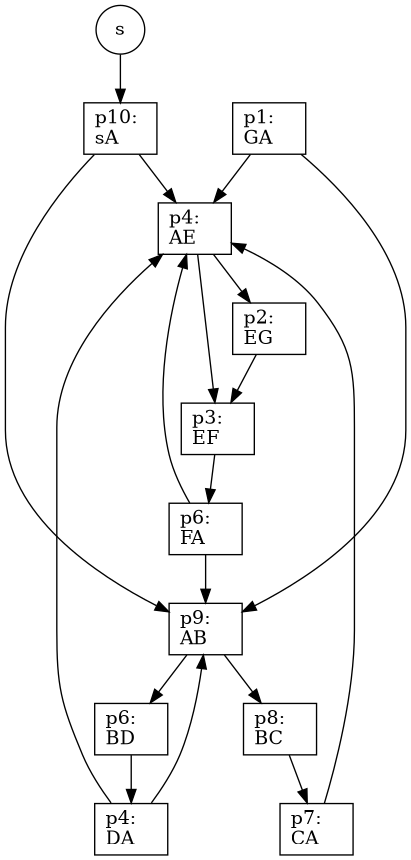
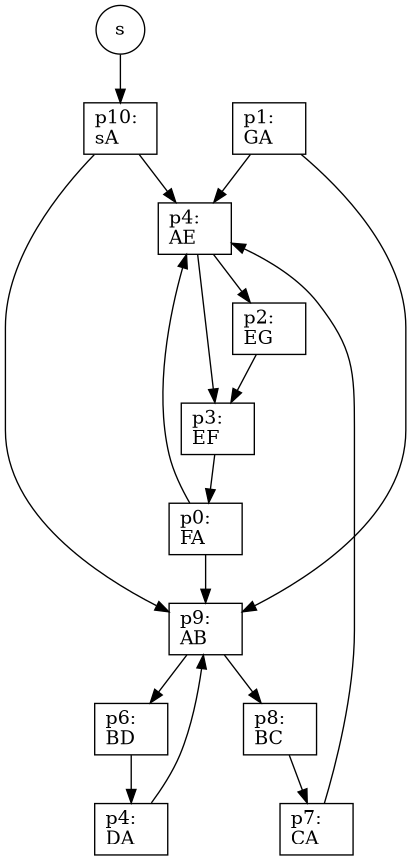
(57, 524) -> none
(206, 529) -> (206, 529)
